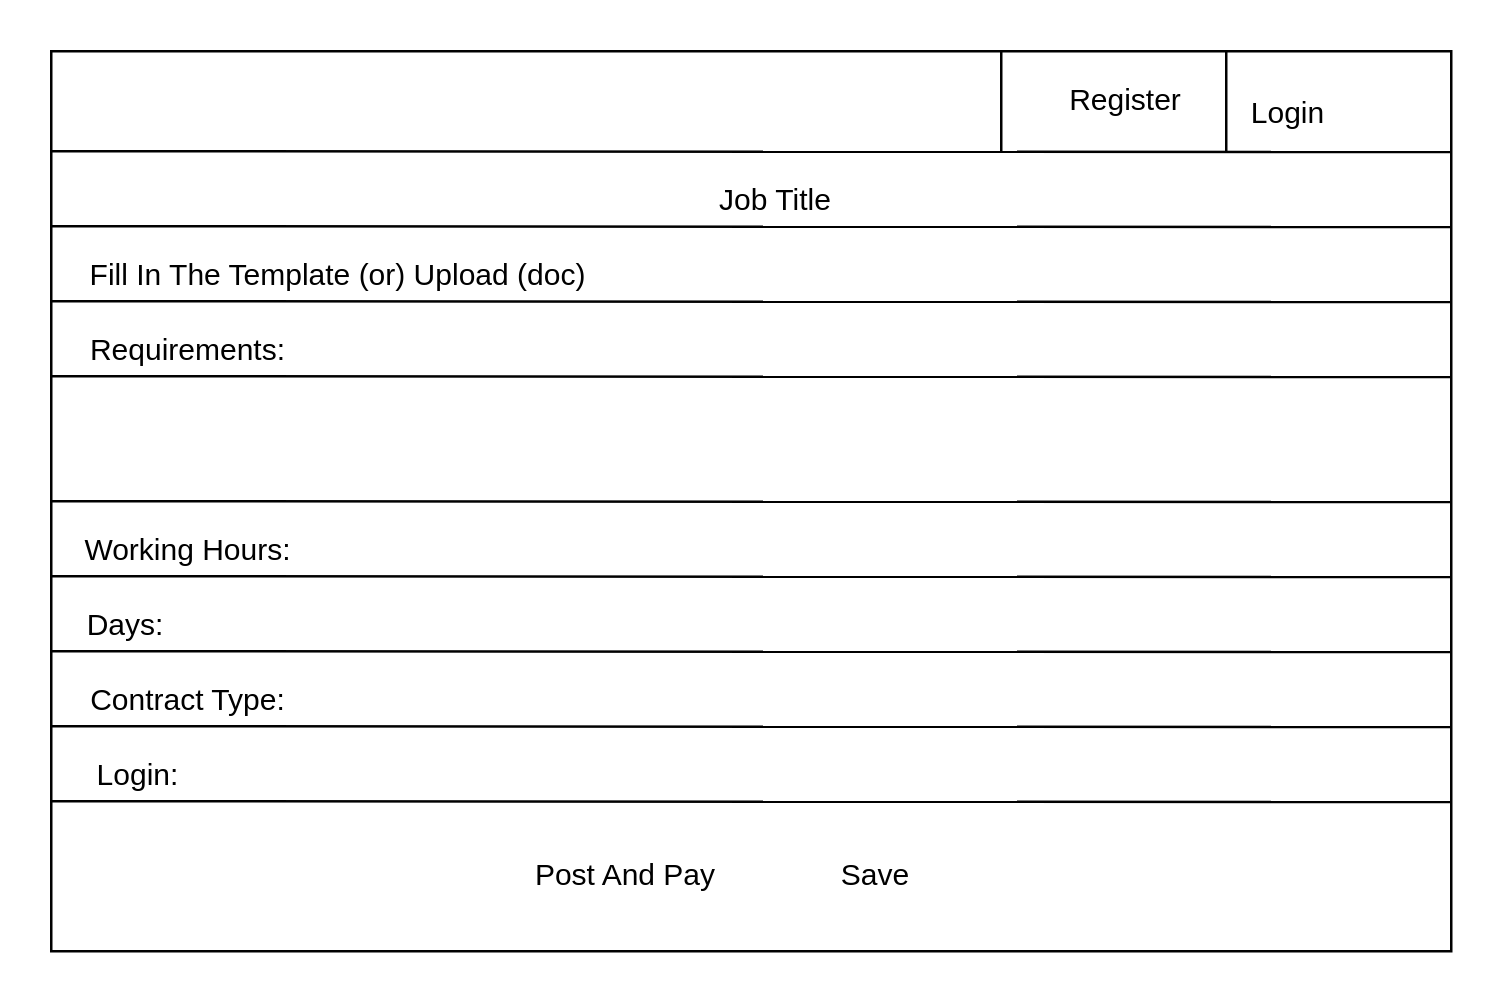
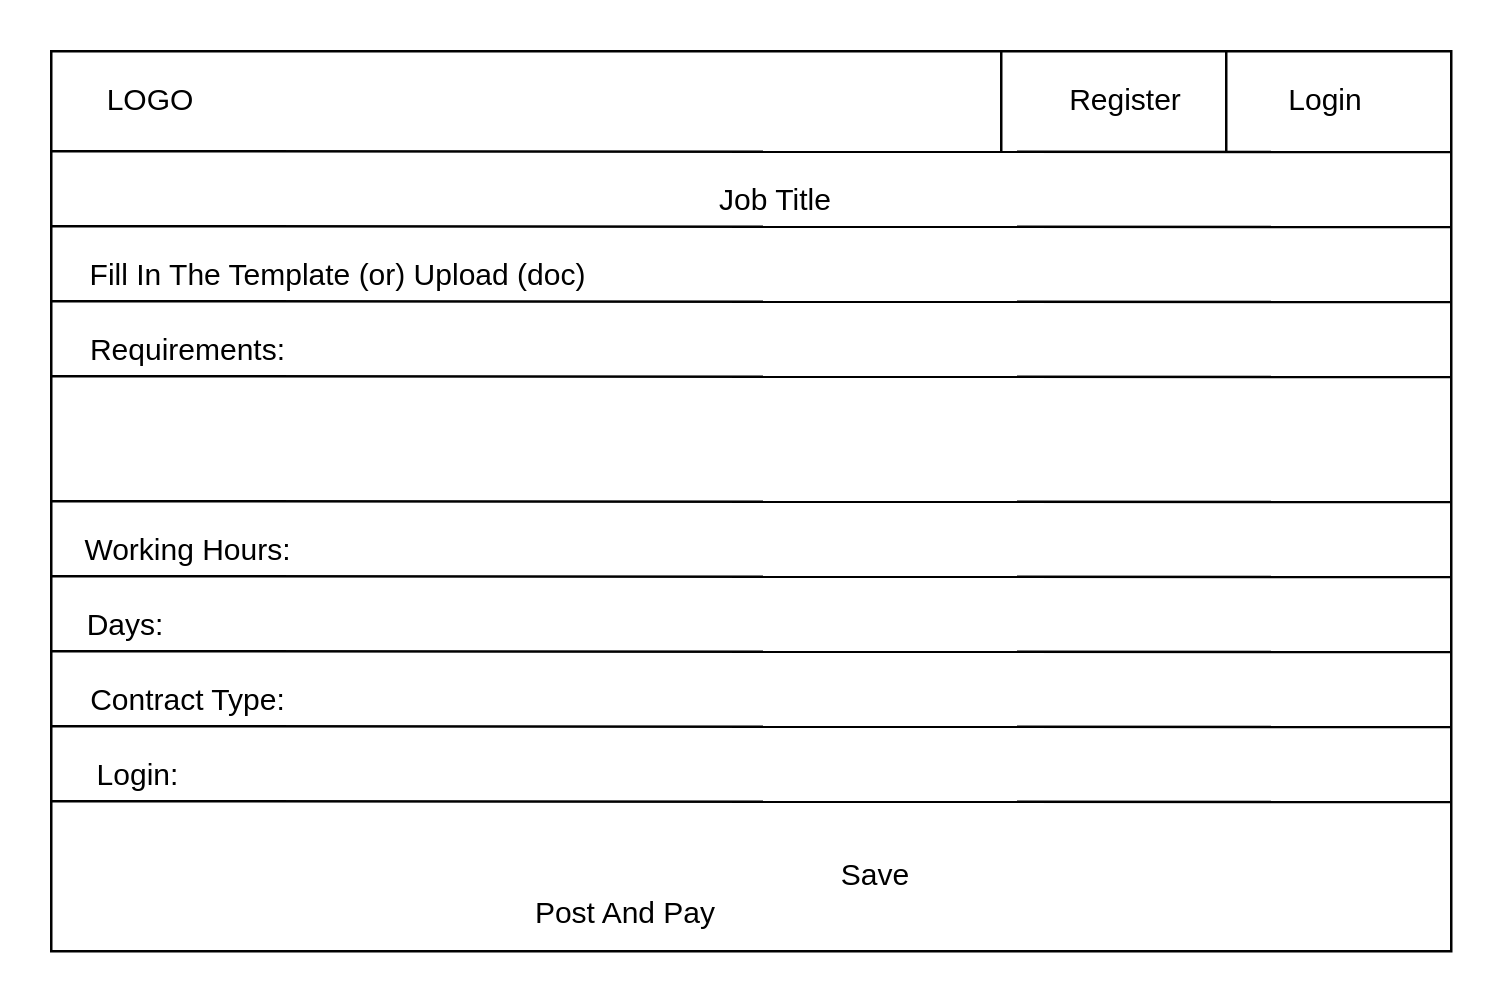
none -> (151, 101)
(1289, 114) -> (1326, 101)
(626, 876) -> (626, 914)
